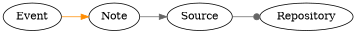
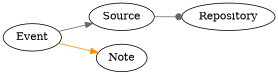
(149, 17) -> (72, 28)
